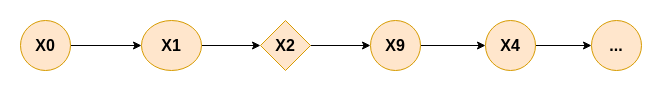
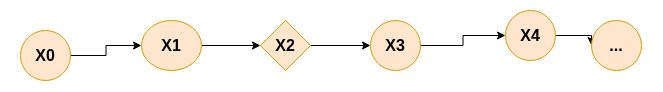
(46, 46) -> (46, 56)
(396, 46) -> (396, 46)
(511, 46) -> (531, 36)
